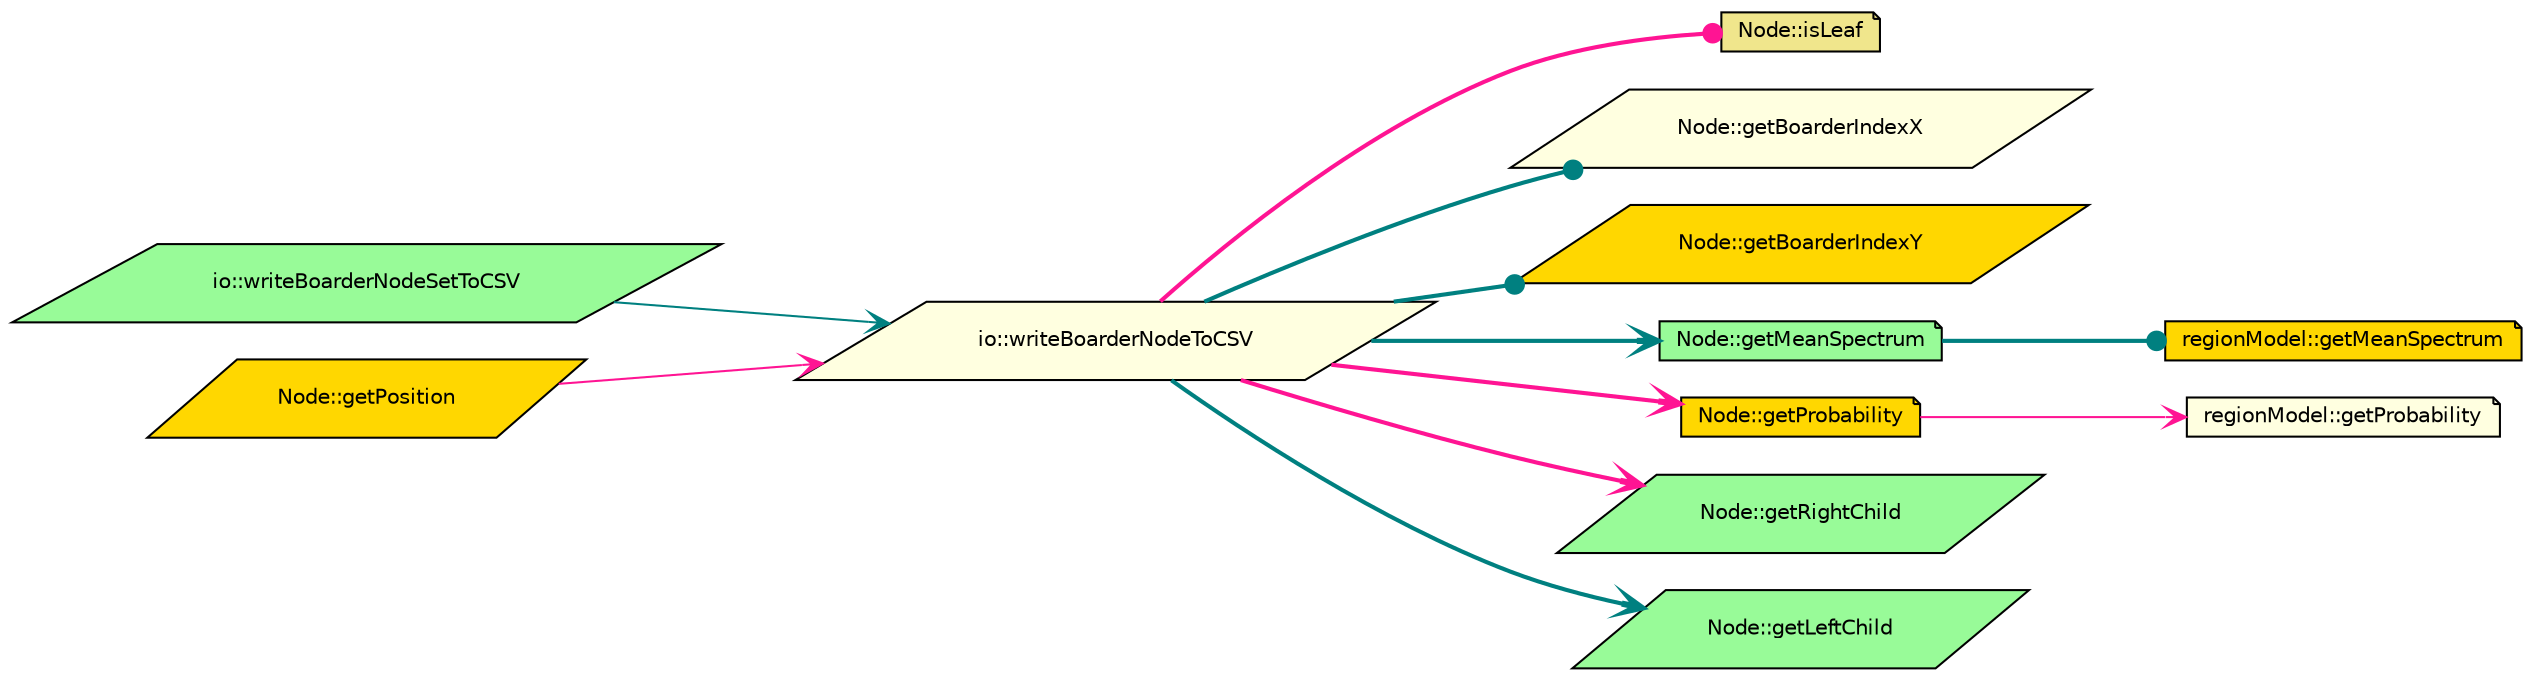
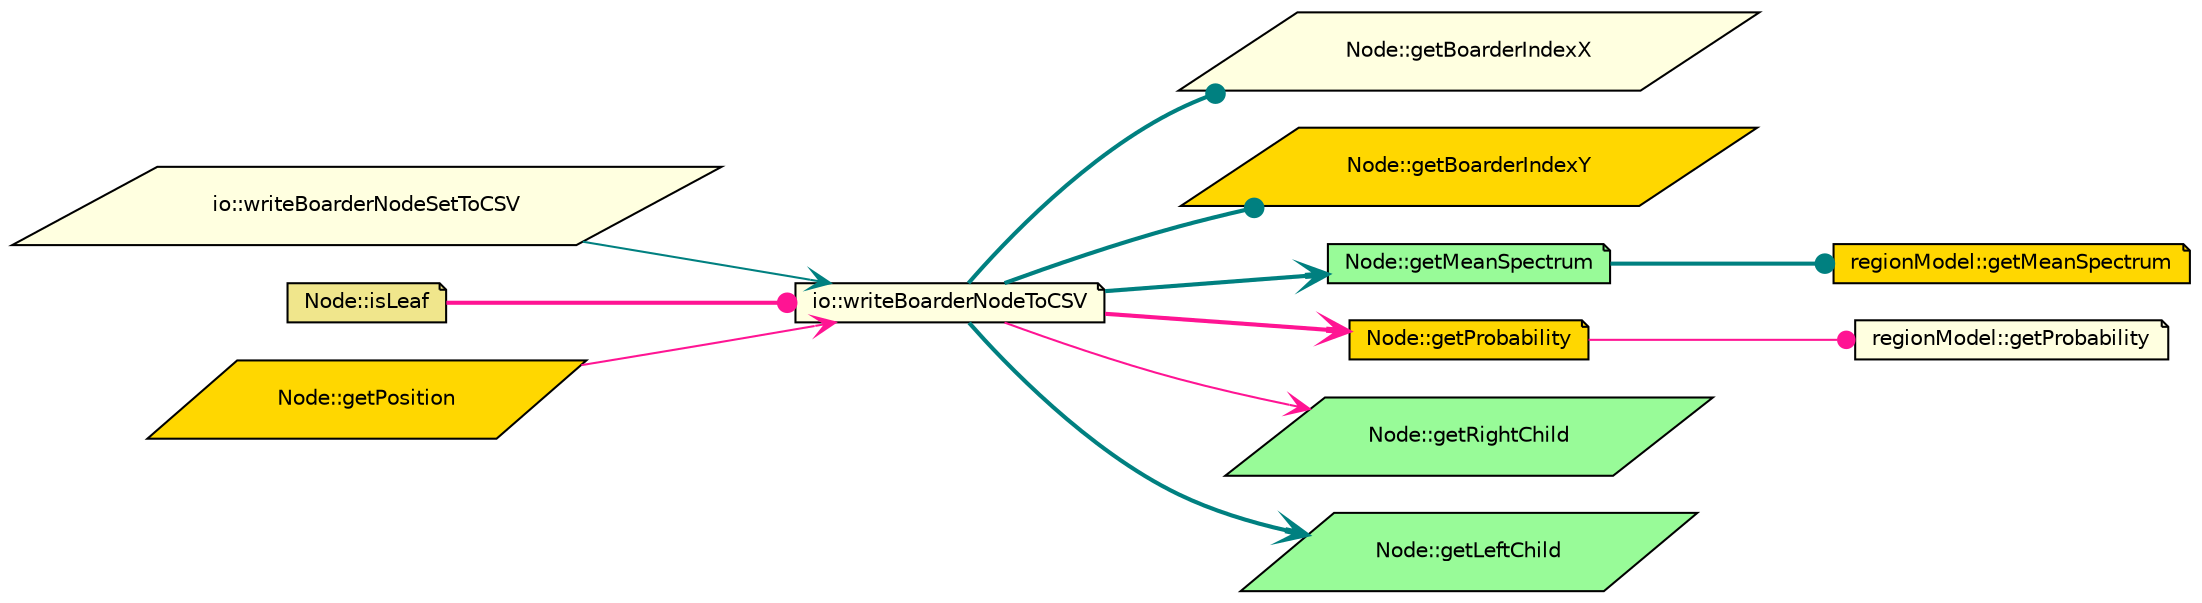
(1410, 119) -> (613, 303)
(367, 283) -> (367, 206)
(1116, 341) -> (950, 303)
(2043, 417) -> (1713, 340)
(1430, 435) -> (1145, 370)
